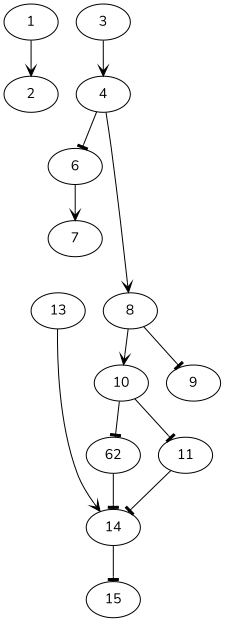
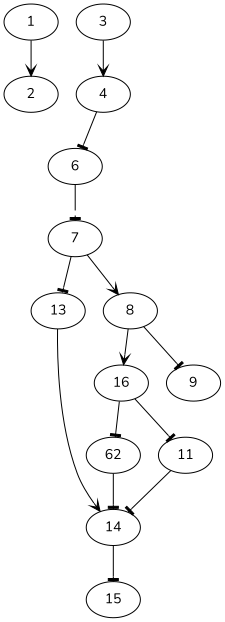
(118, 197) -> (100, 271)
(75, 198) -> (75, 198)
none -> (67, 272)
(121, 383) -> (121, 383)
